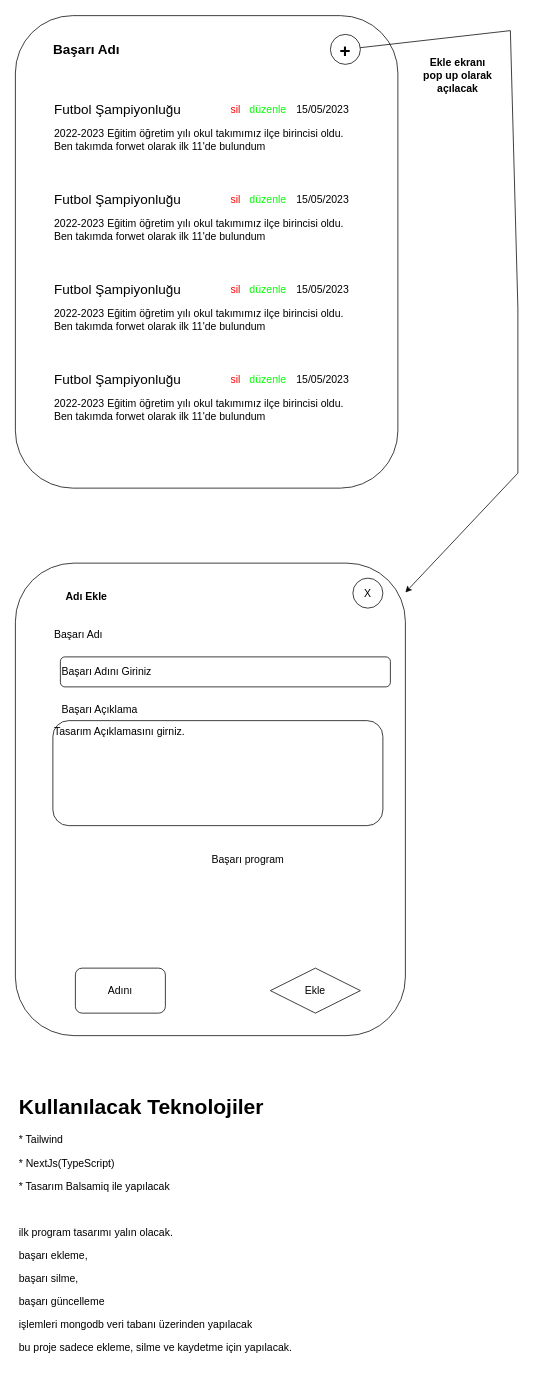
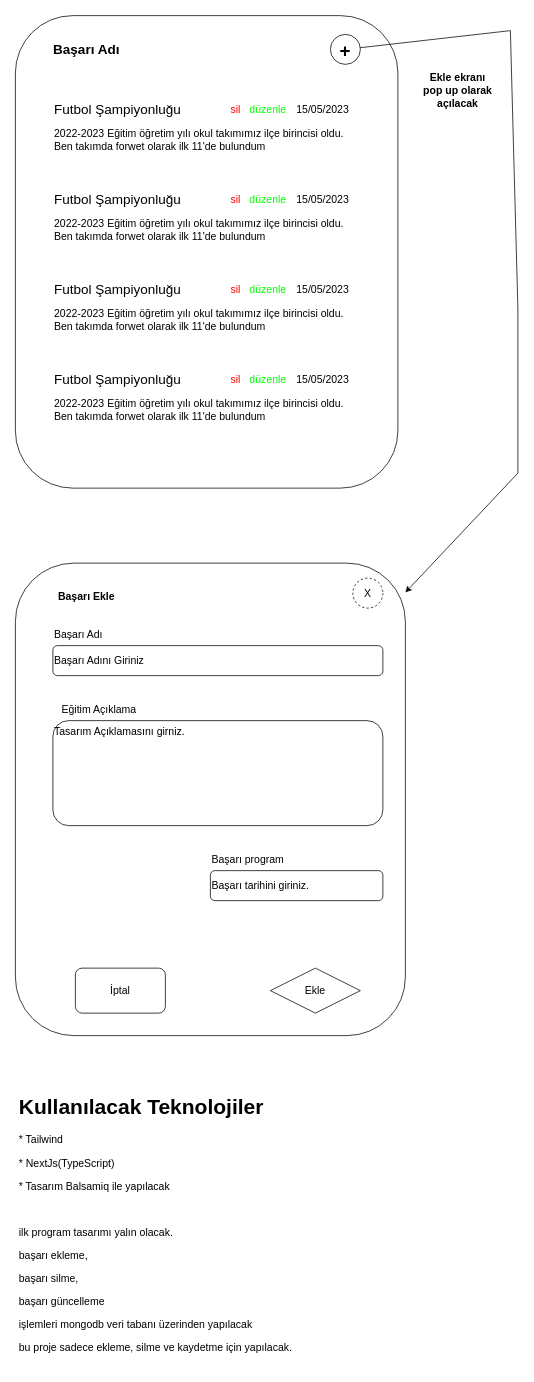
(458, 75) -> (458, 90)
(368, 593) -> (368, 593)
(87, 597) -> (87, 597)
(225, 672) -> (218, 660)
(103, 709) -> (101, 709)
none -> (297, 885)
(120, 990) -> (120, 990)
